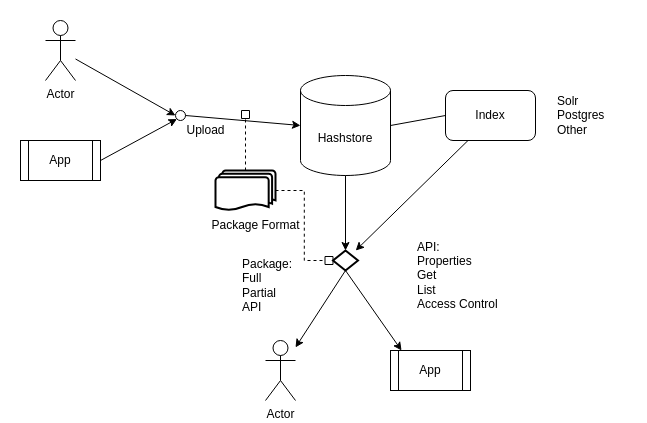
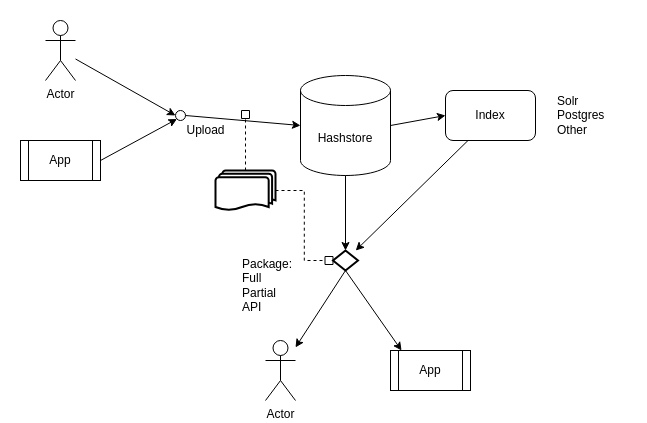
(440, 117) -> (437, 117)
(256, 226) -> none
(466, 276) -> none
